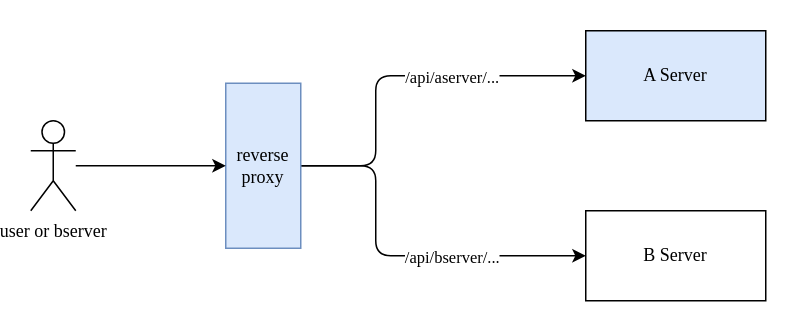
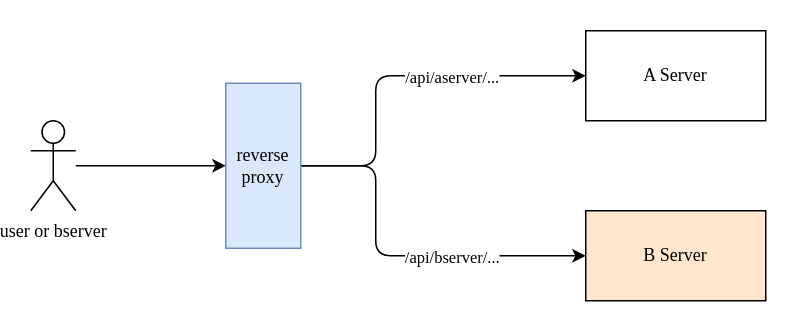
(676, 76) -> (676, 76)
(676, 256) -> (676, 256)
